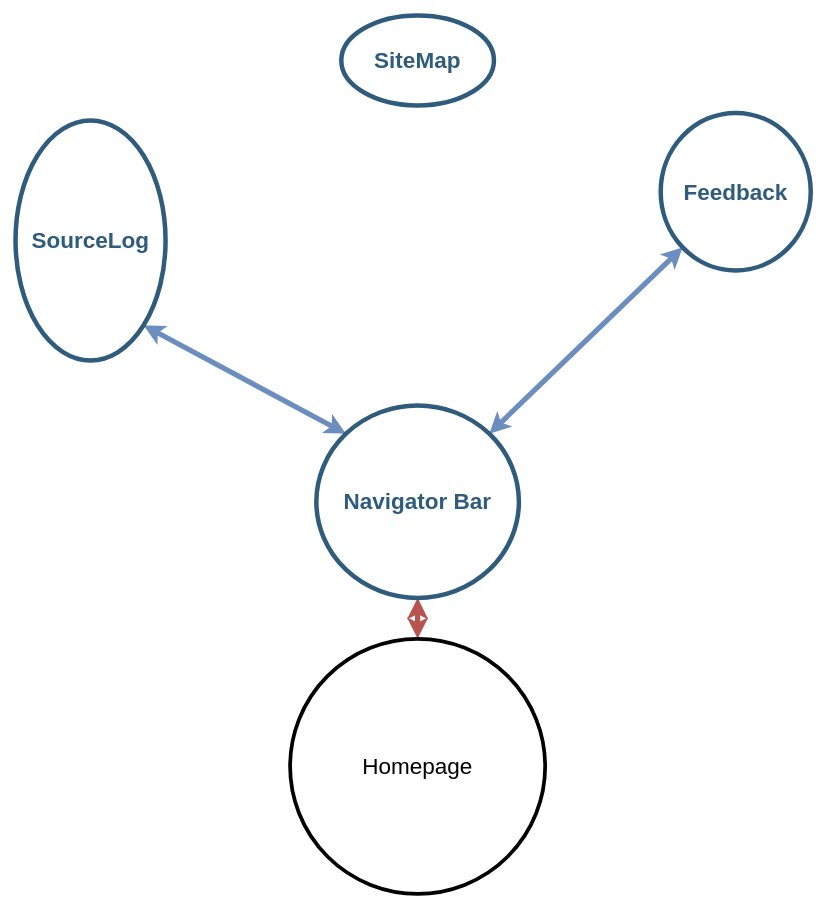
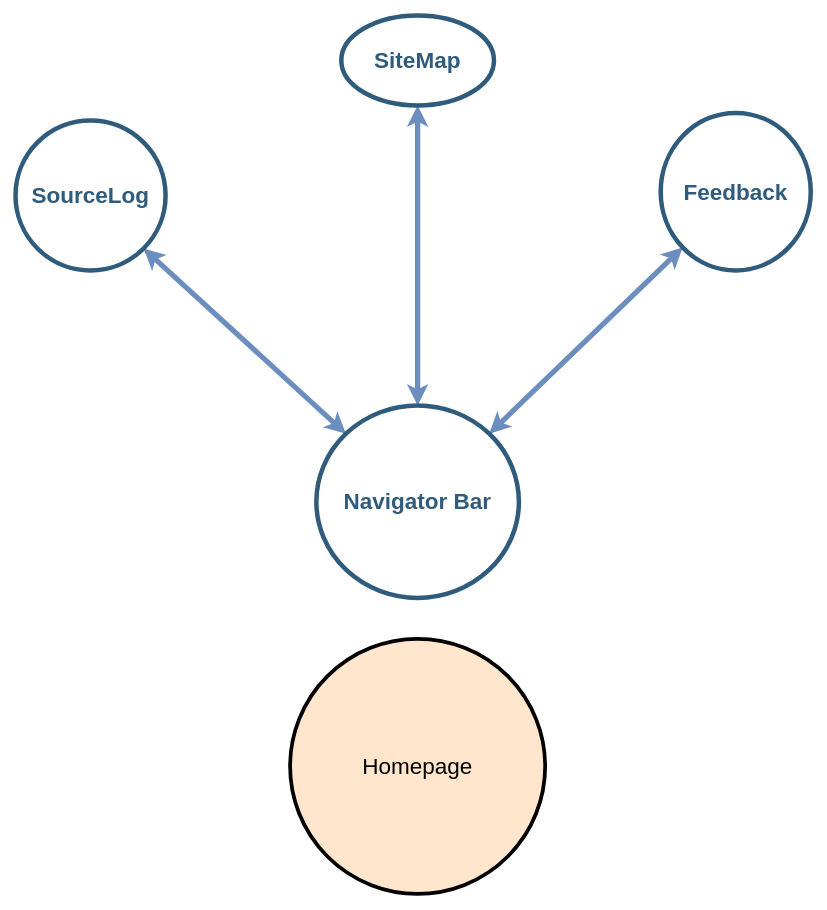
(90, 240) -> (90, 195)
none -> (417, 255)
(417, 618) -> none
(417, 766) -> (417, 766)
